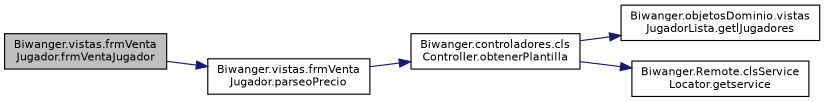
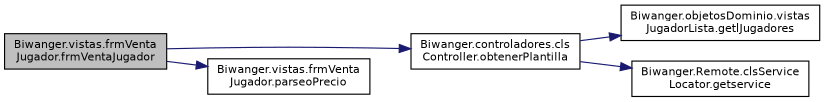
(385, 65) -> (283, 47)
